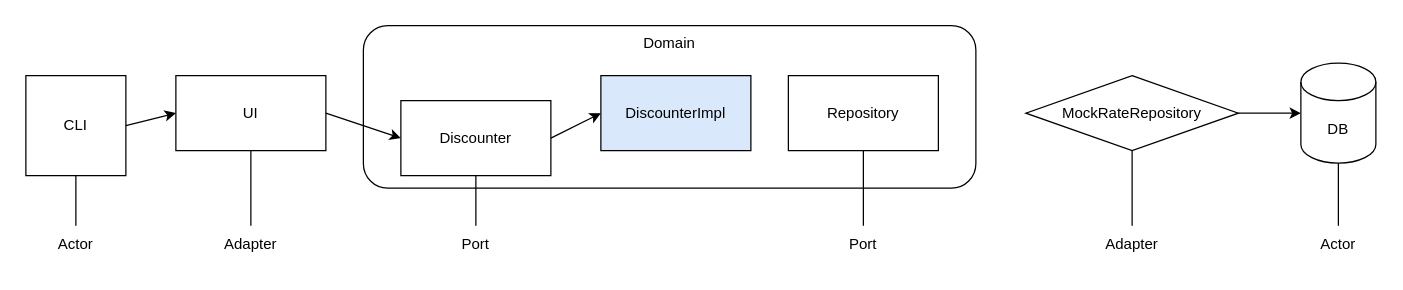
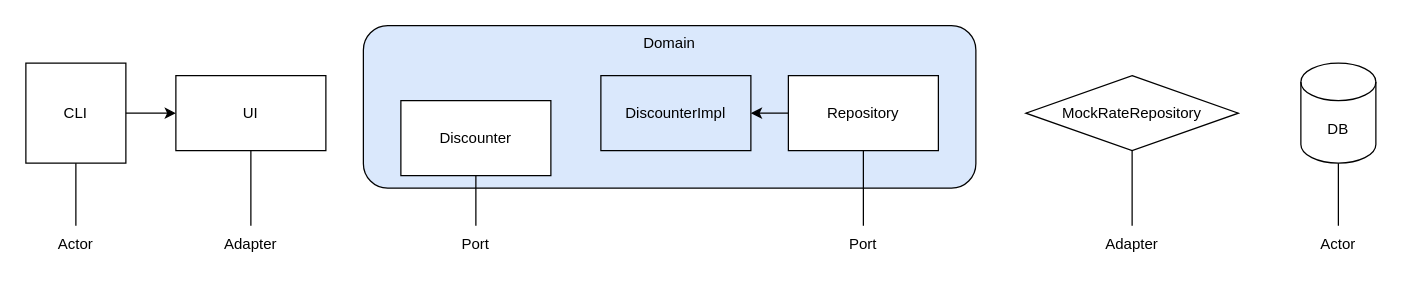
(669, 43) -> (669, 43)
none -> (774, 113)
(1265, 113) -> none
(359, 124) -> none
(76, 126) -> (76, 113)
(572, 128) -> none
